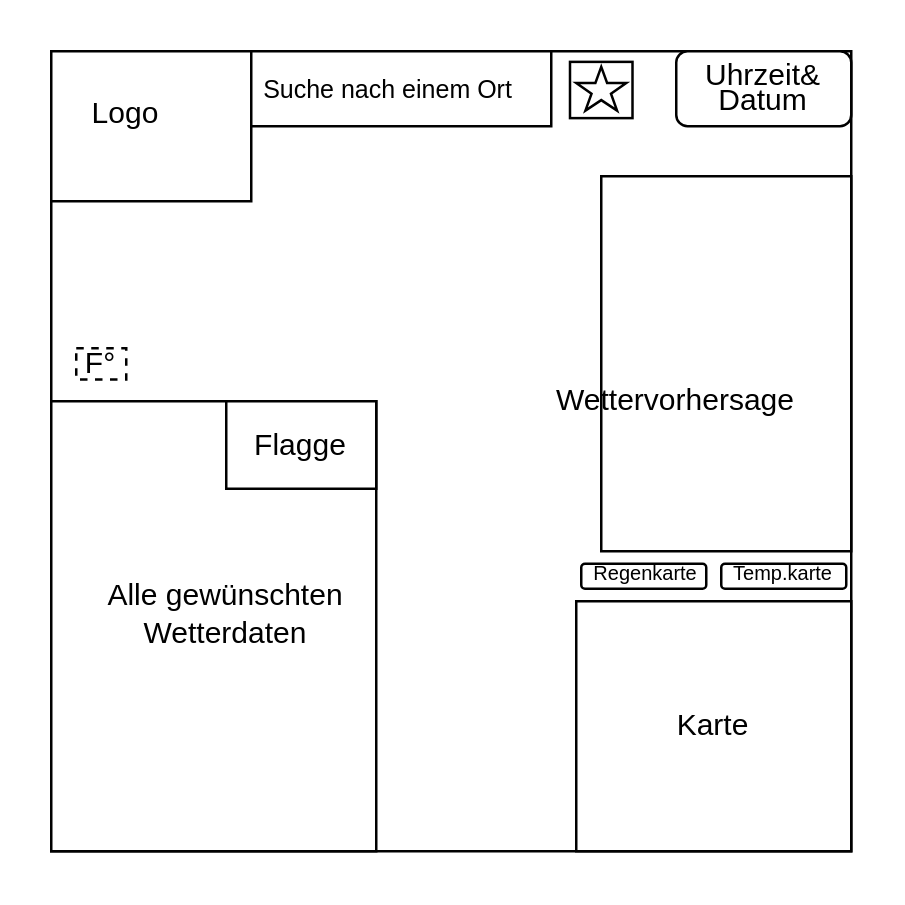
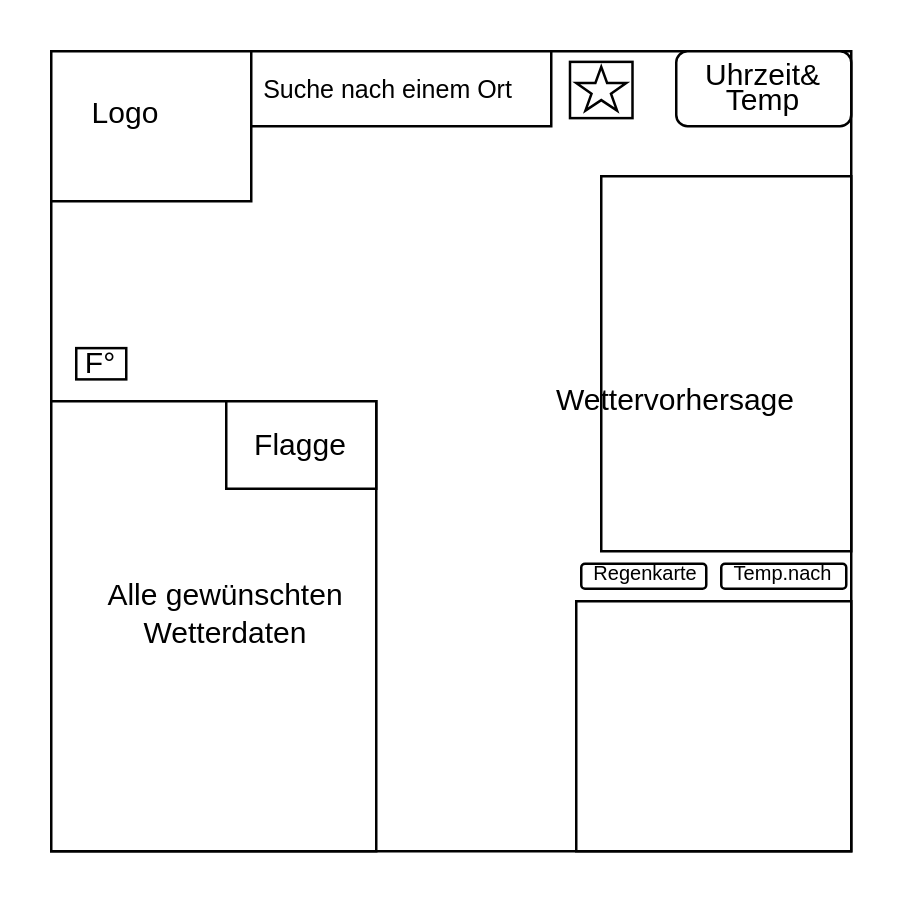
(764, 101) -> (764, 101)
(101, 364) -> (101, 364)
(784, 571) -> (784, 571)
(714, 726) -> none
